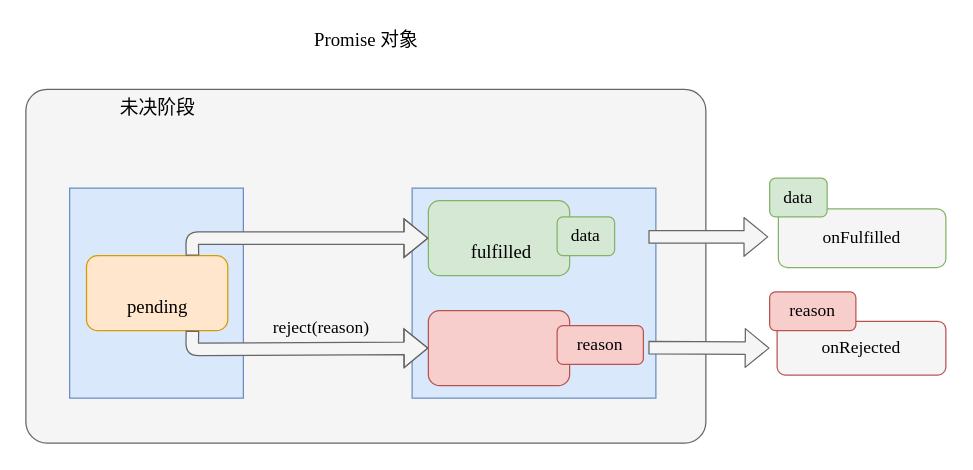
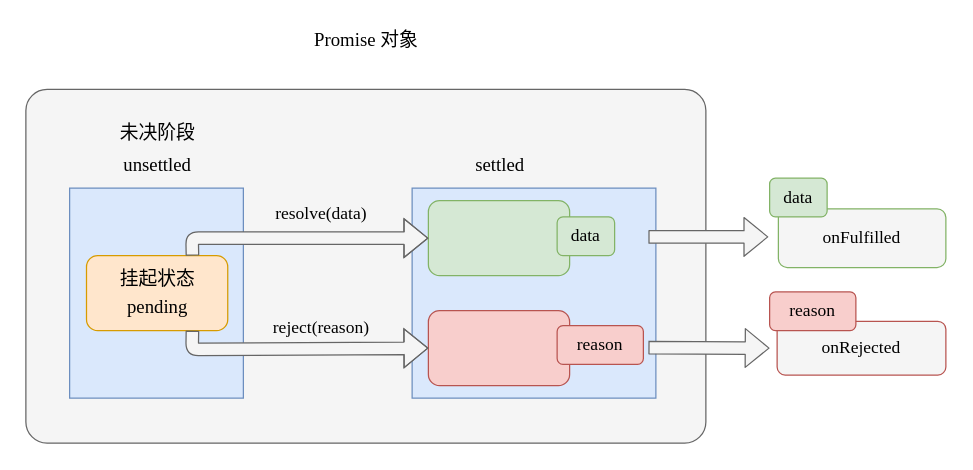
(157, 107) -> (157, 132)
none -> (156, 164)
none -> (499, 164)
none -> (320, 214)
(500, 251) -> none
none -> (157, 278)
